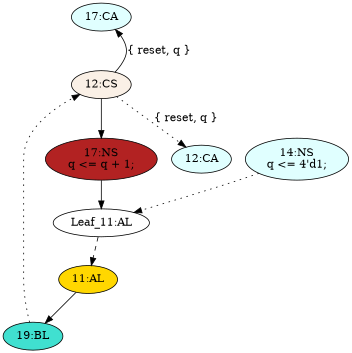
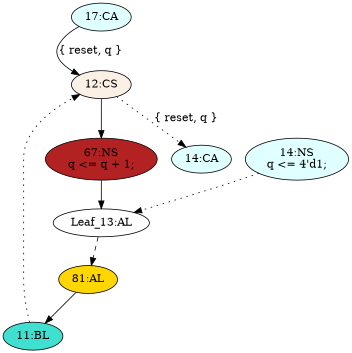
(126, 55) -> (58, 47)
(101, 159) -> (101, 159)
(201, 159) -> (201, 159)
(101, 223) -> (101, 223)
(88, 280) -> (88, 280)
(33, 336) -> (33, 336)
